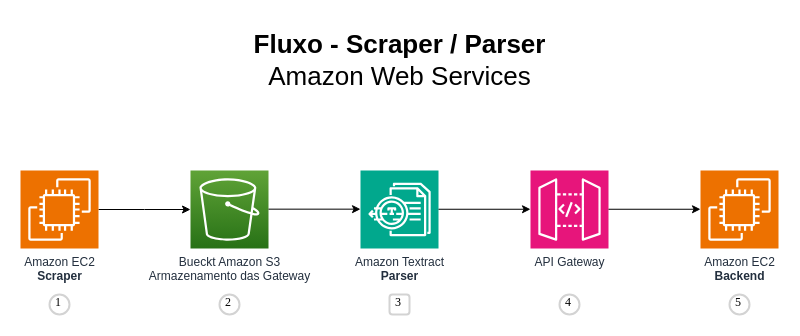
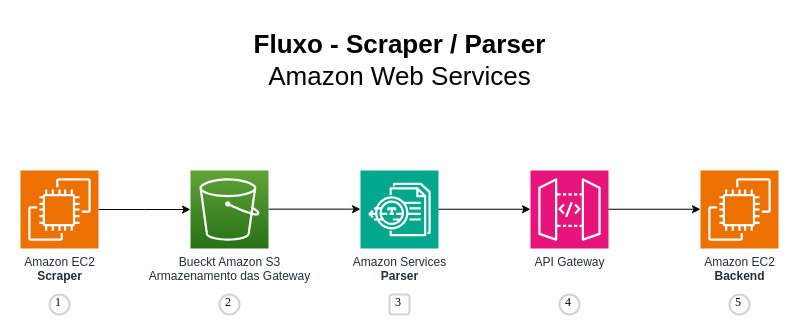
(400, 270) -> (400, 270)
